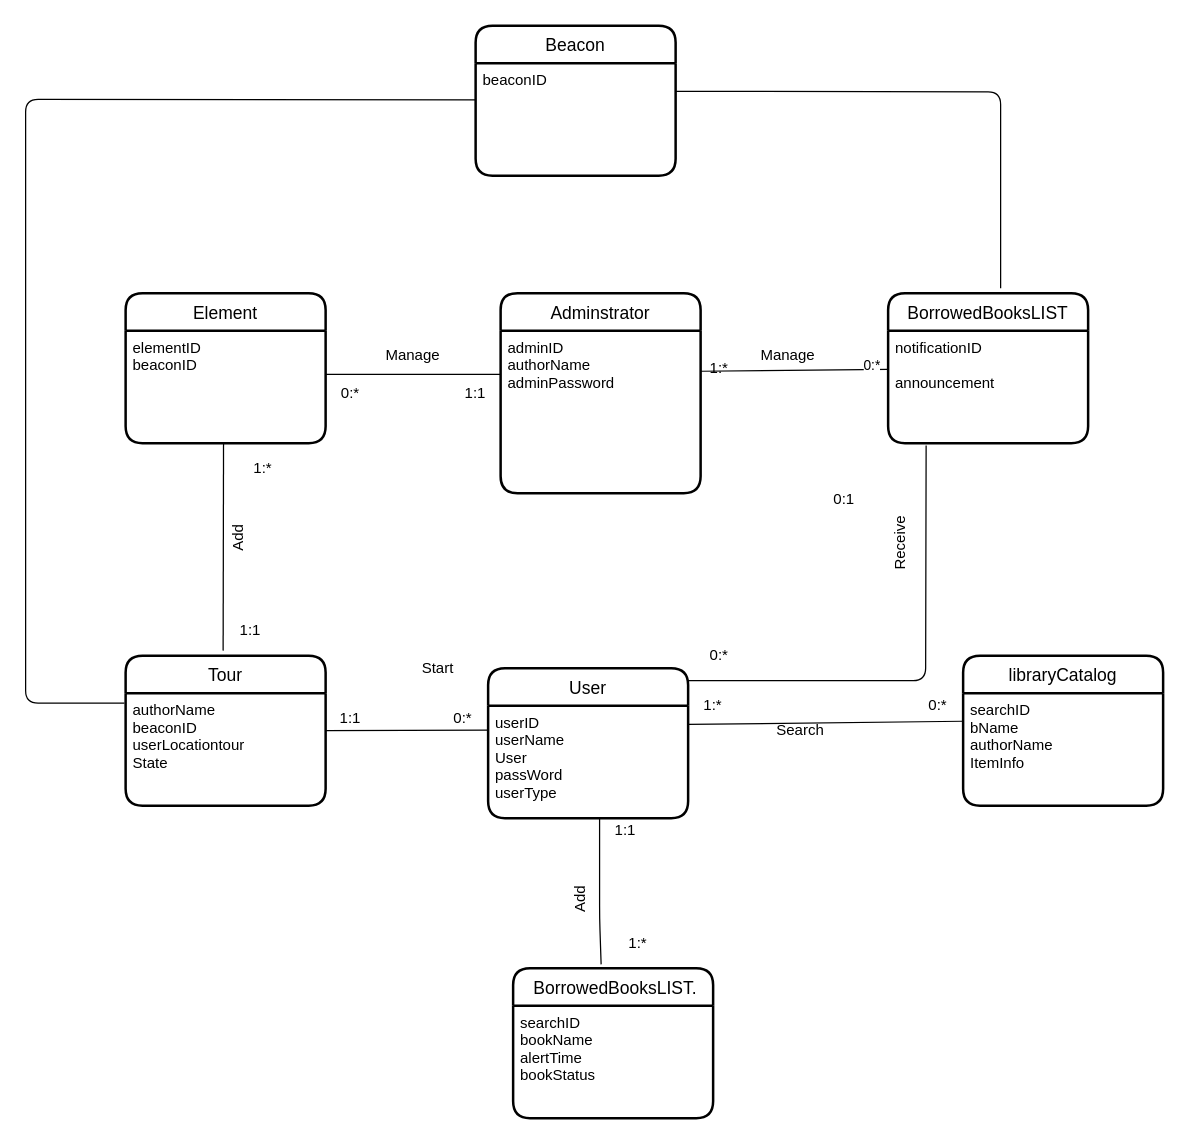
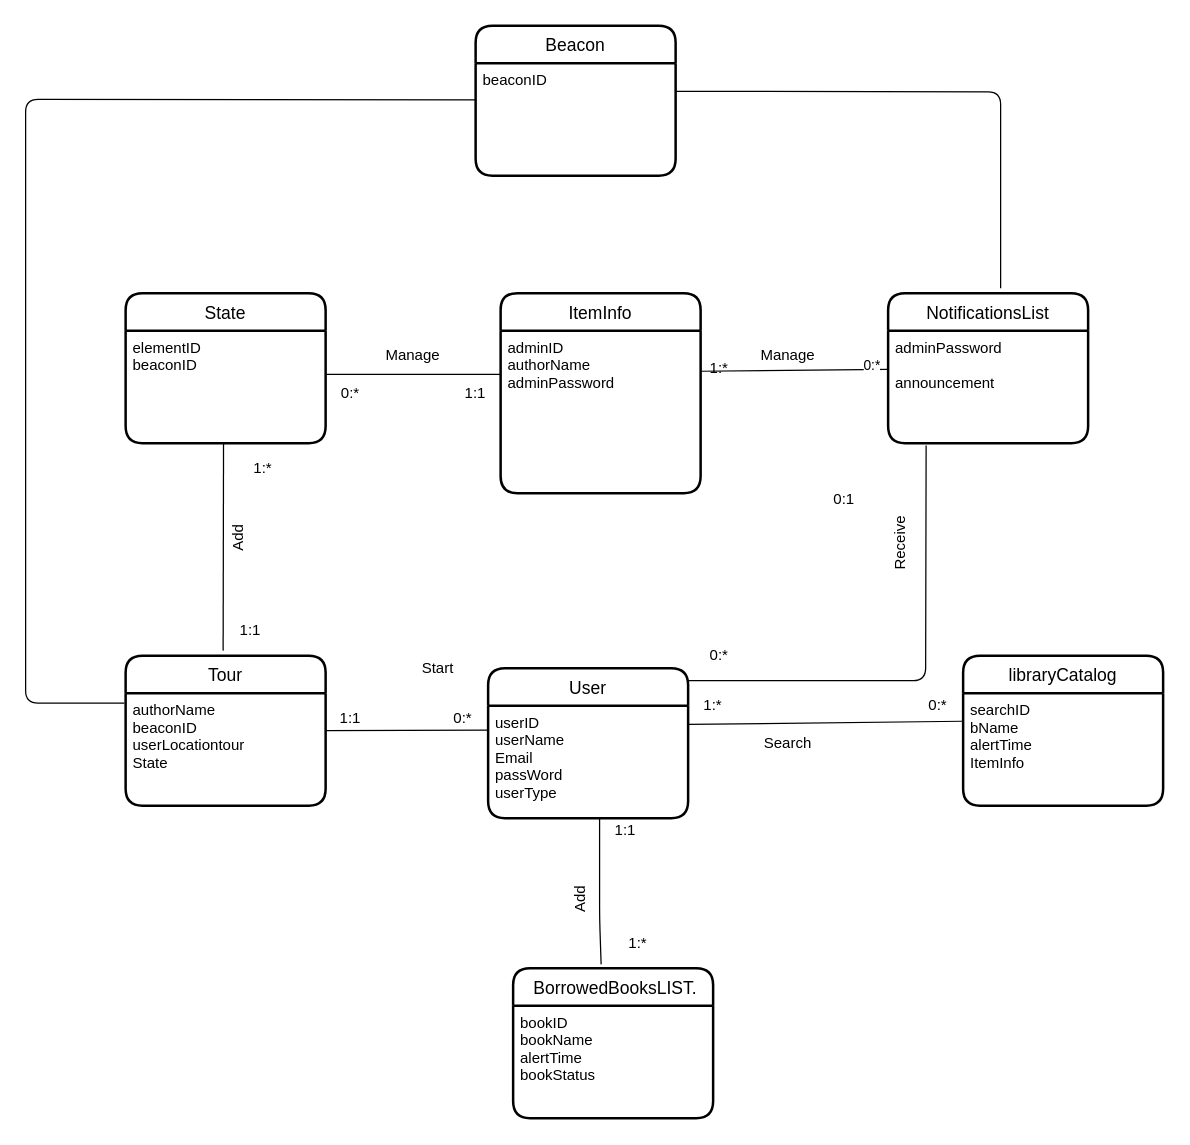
(225, 313) -> (225, 313)
(600, 313) -> (600, 313)
(988, 313) -> (988, 313)
(948, 348) -> (948, 348)
(1004, 710) -> (1004, 710)
(520, 723) -> (520, 723)
(801, 731) -> (788, 743)
(554, 1023) -> (545, 1023)
